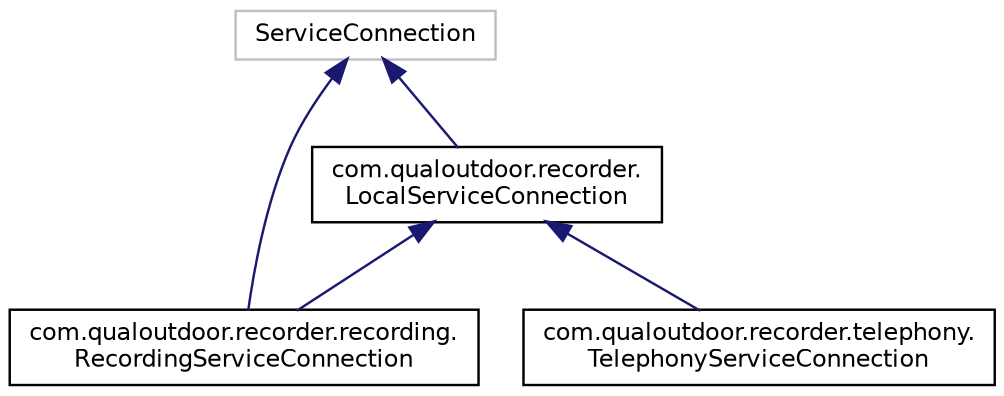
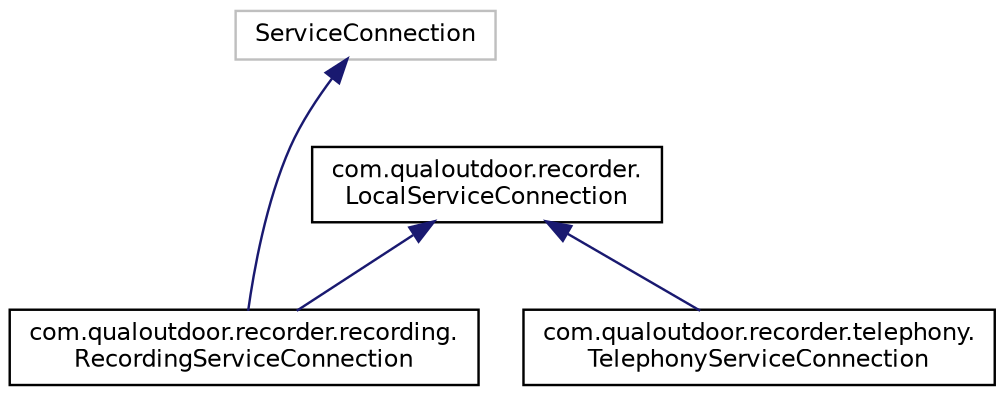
(429, 113) -> none
